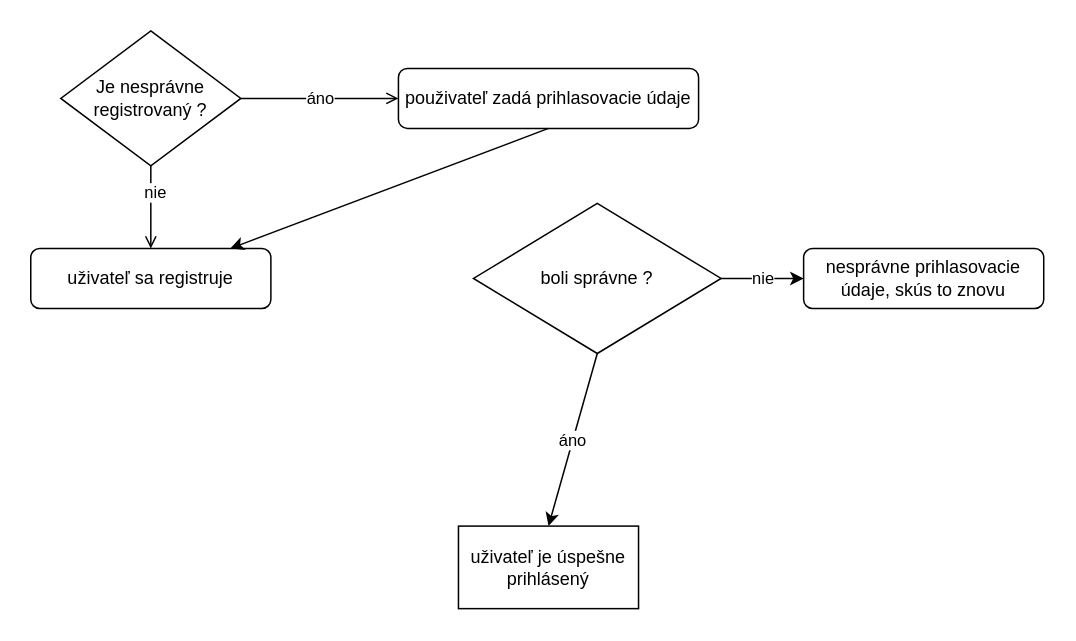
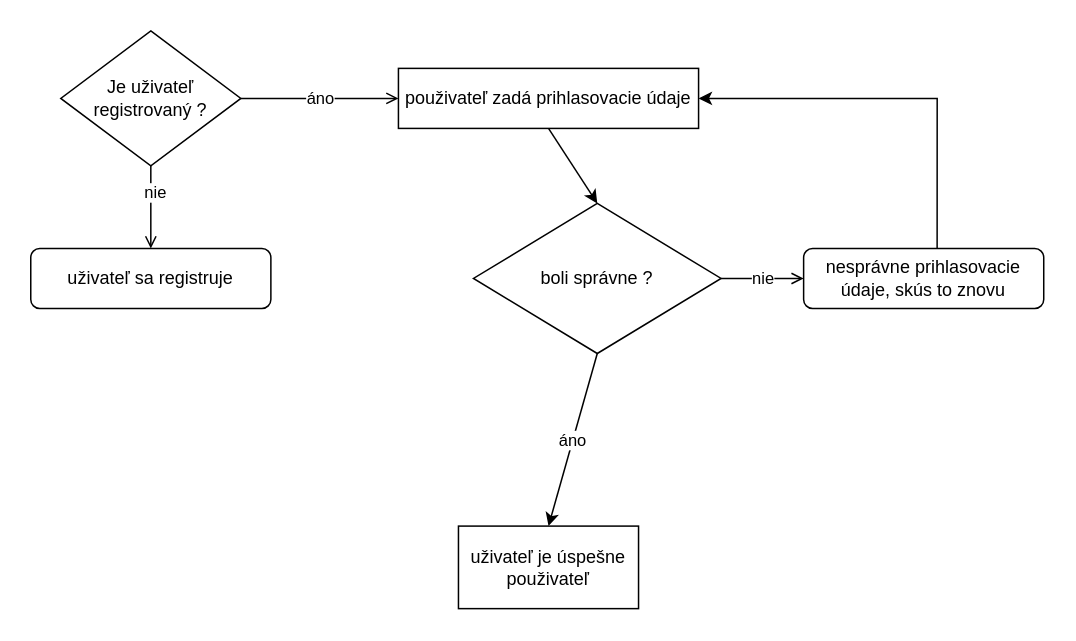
(151, 98) -> (151, 98)
(548, 98) -> (548, 98)
none -> (898, 98)
(394, 187) -> (570, 161)
(792, 278) -> (794, 278)
(548, 568) -> (548, 568)
